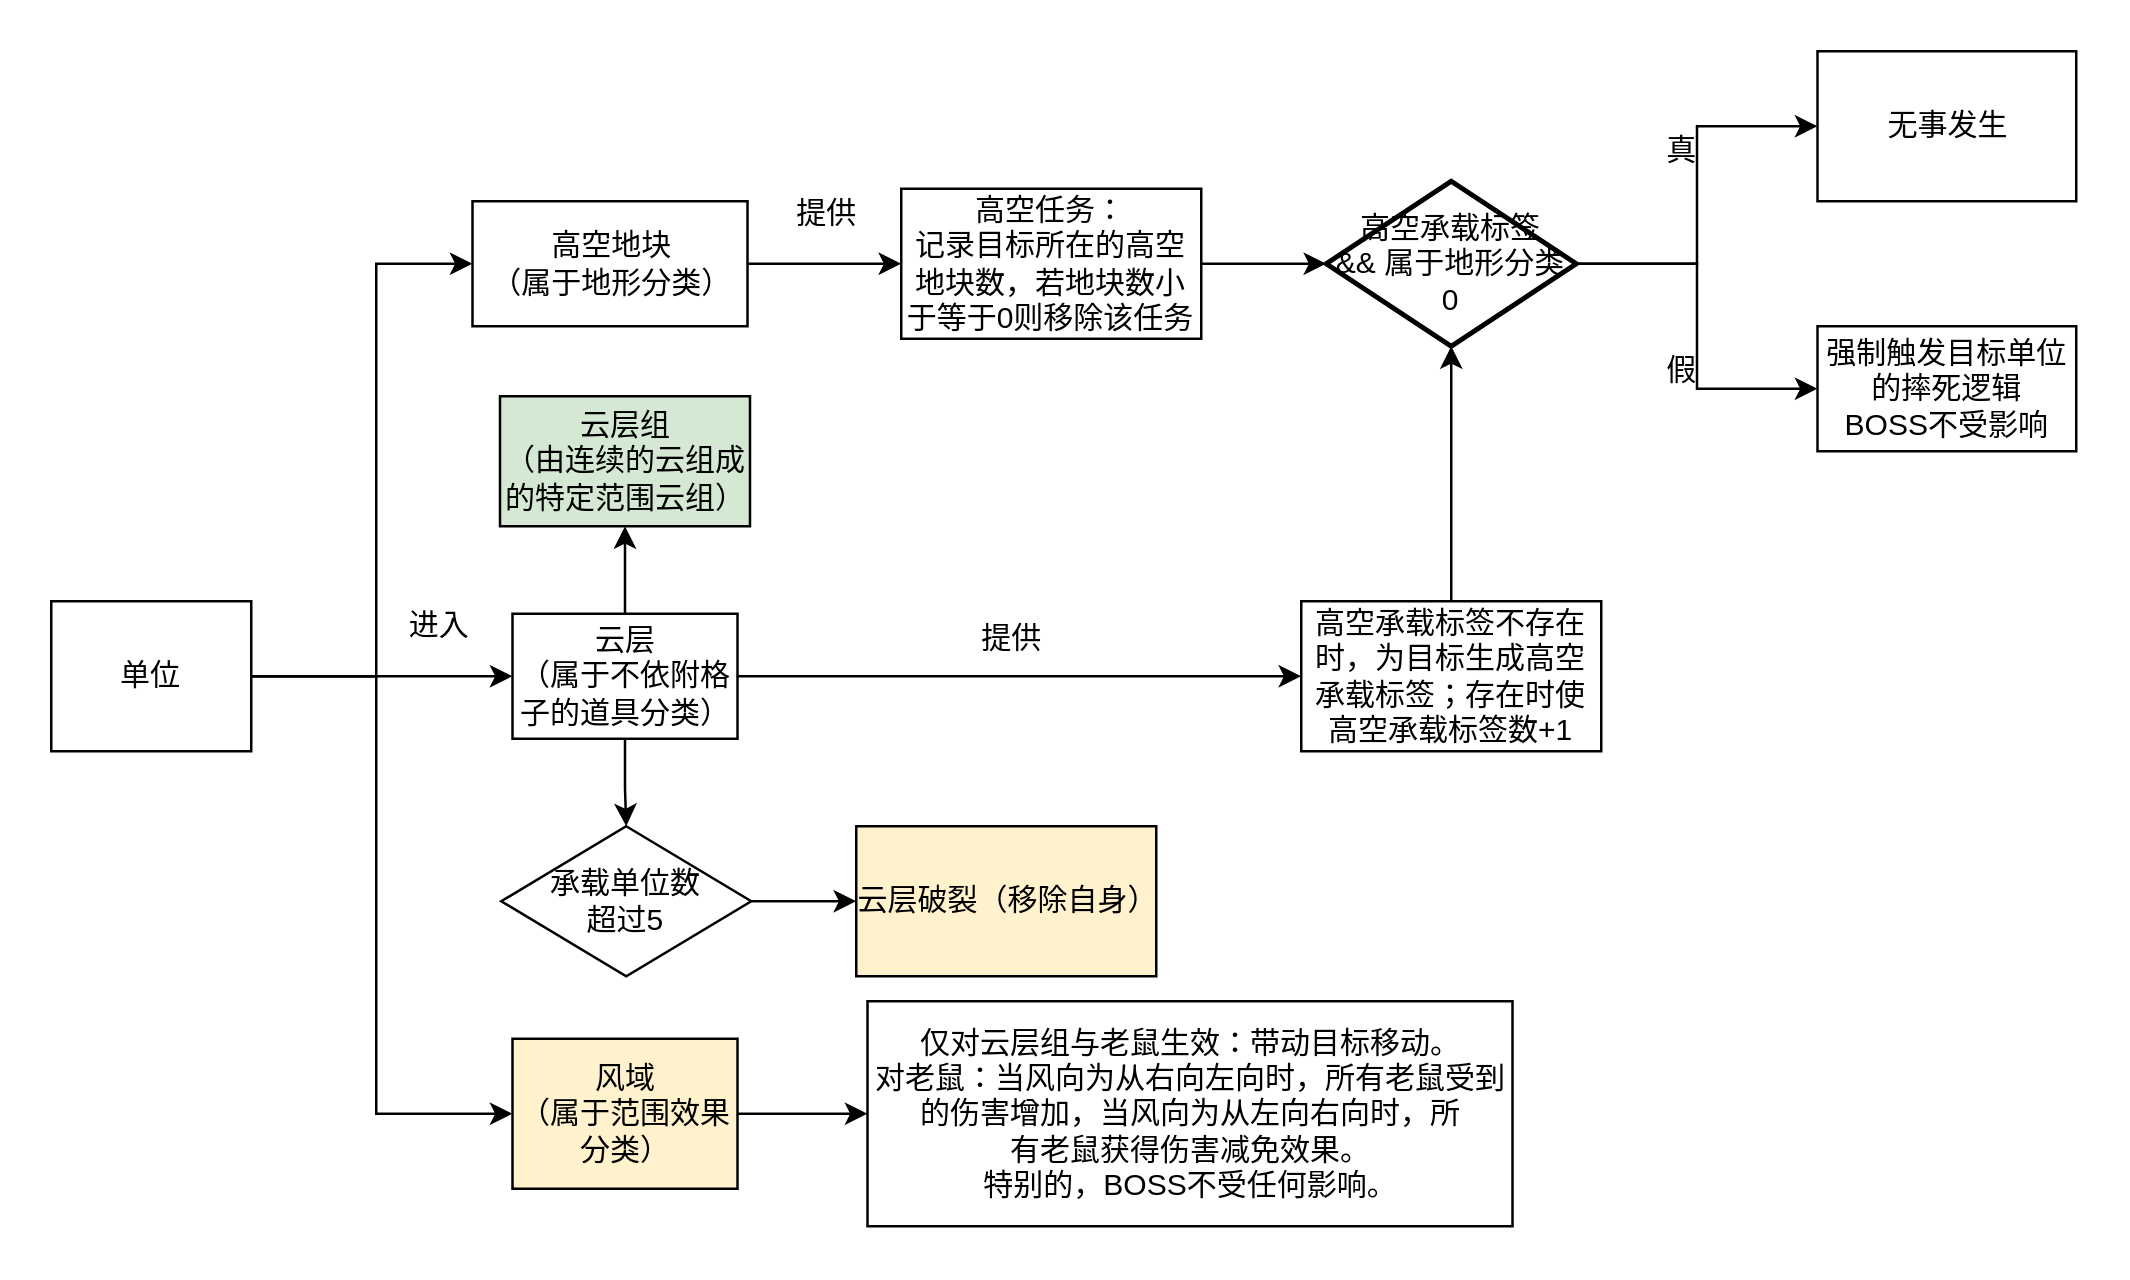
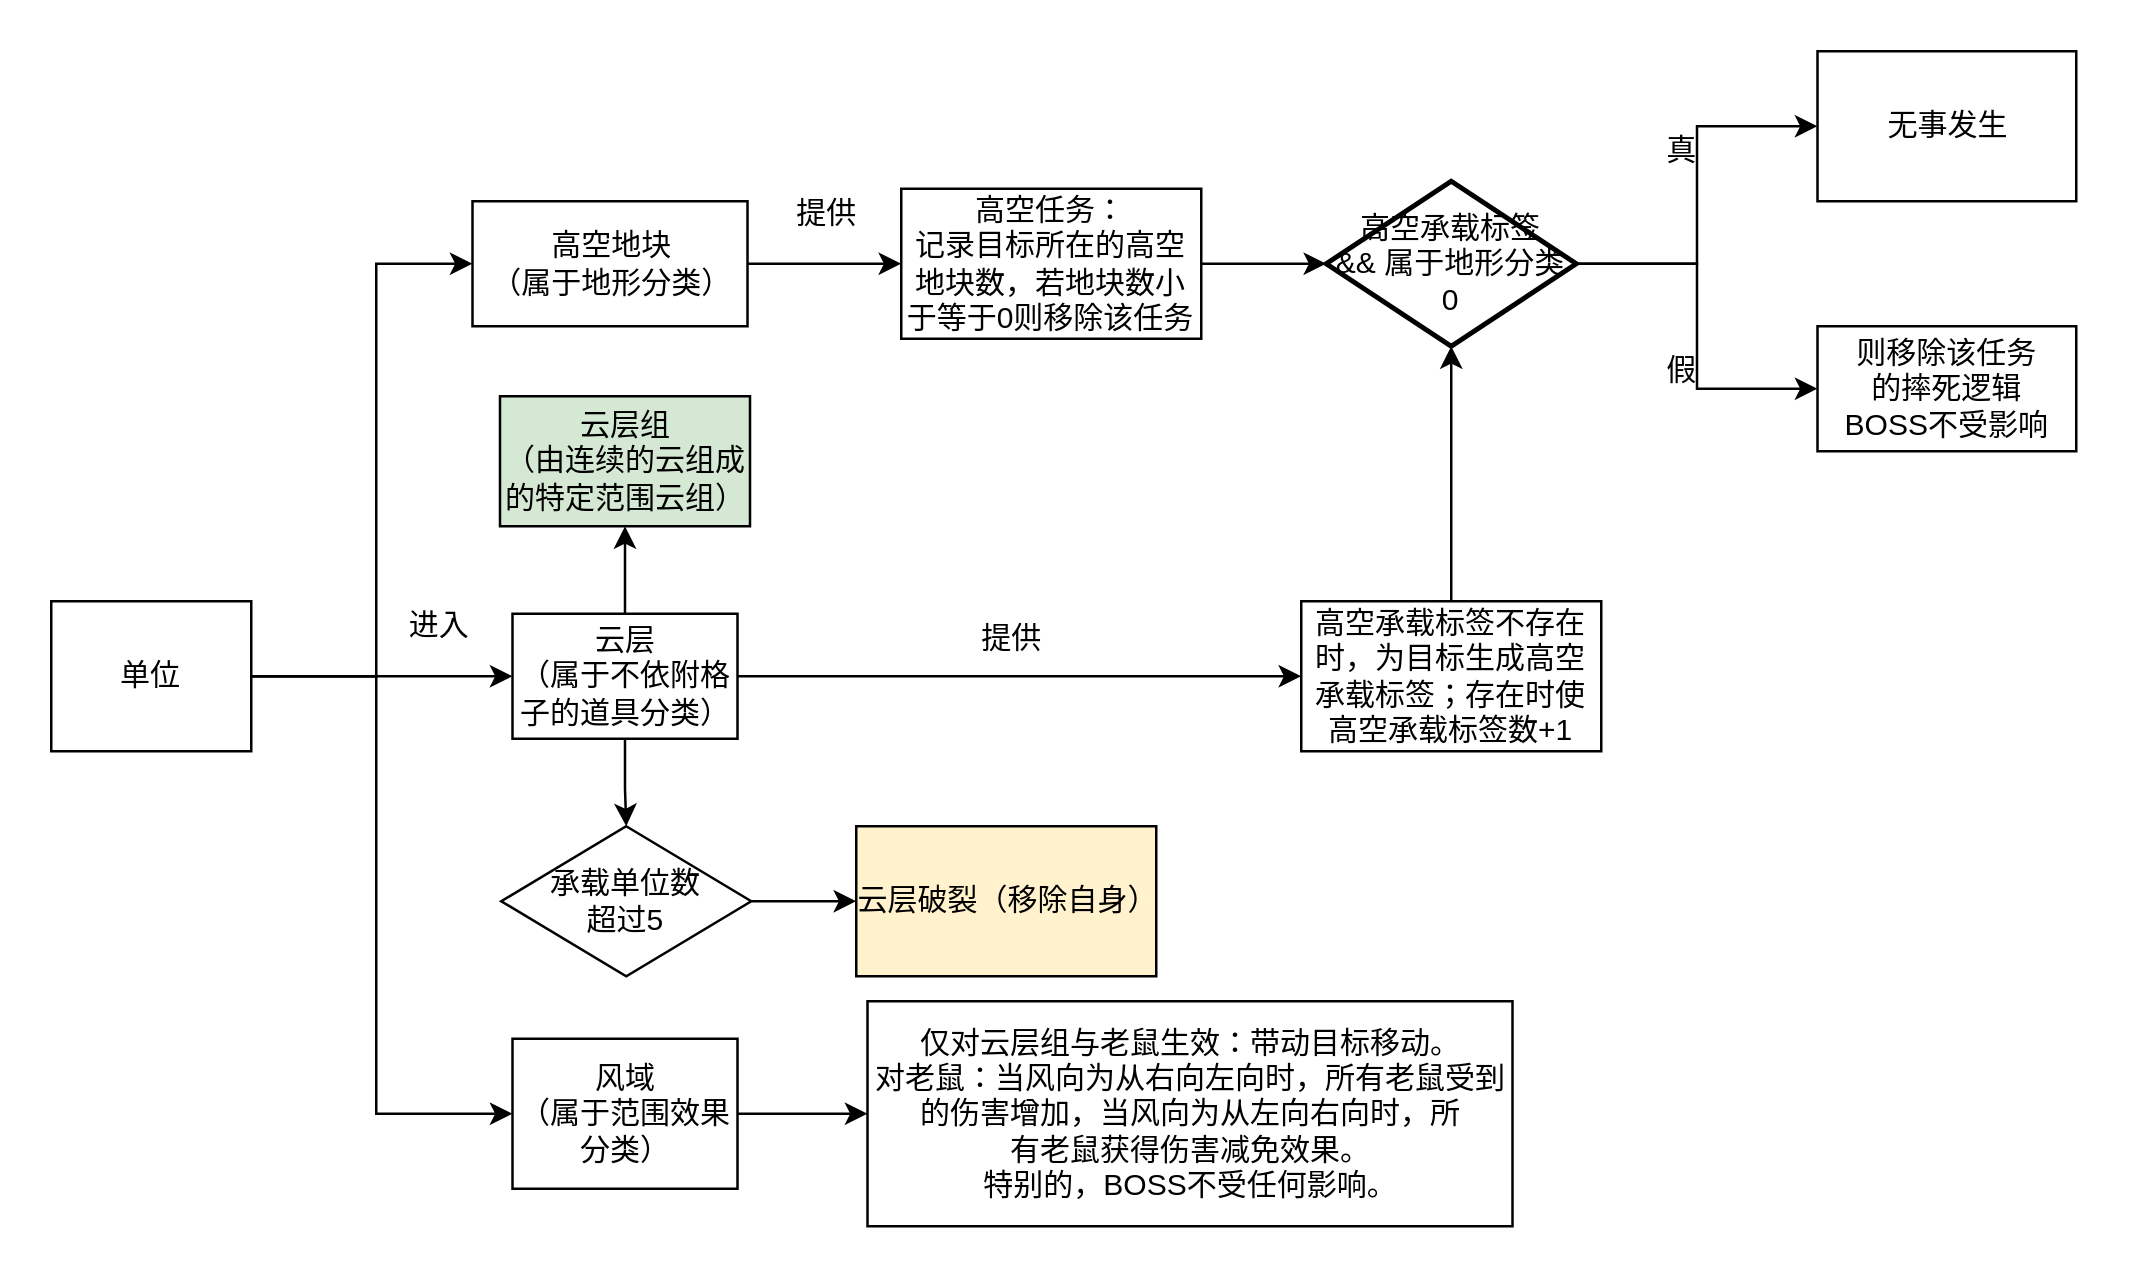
(1948, 389) -> (1948, 389)
(625, 1114) -> (625, 1114)
